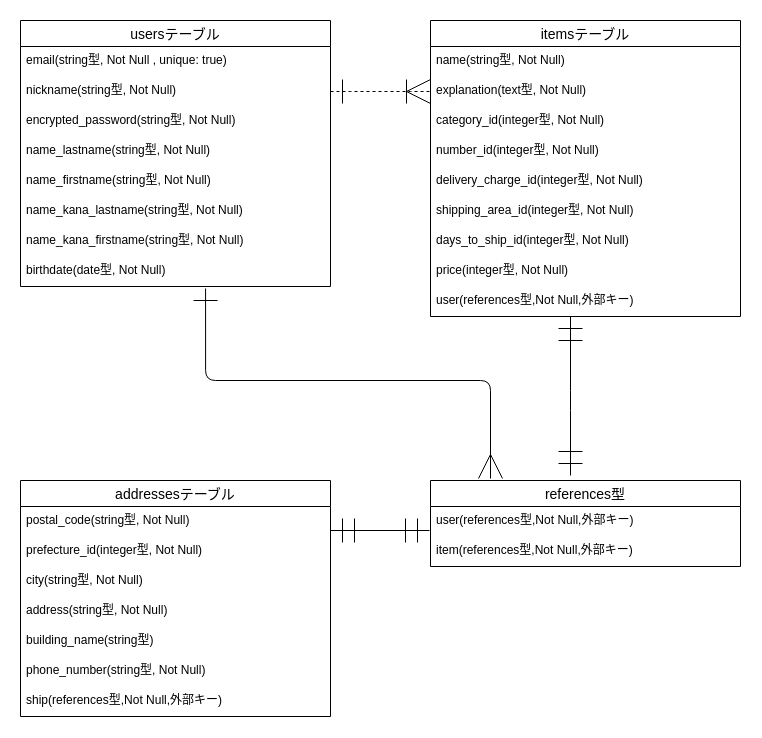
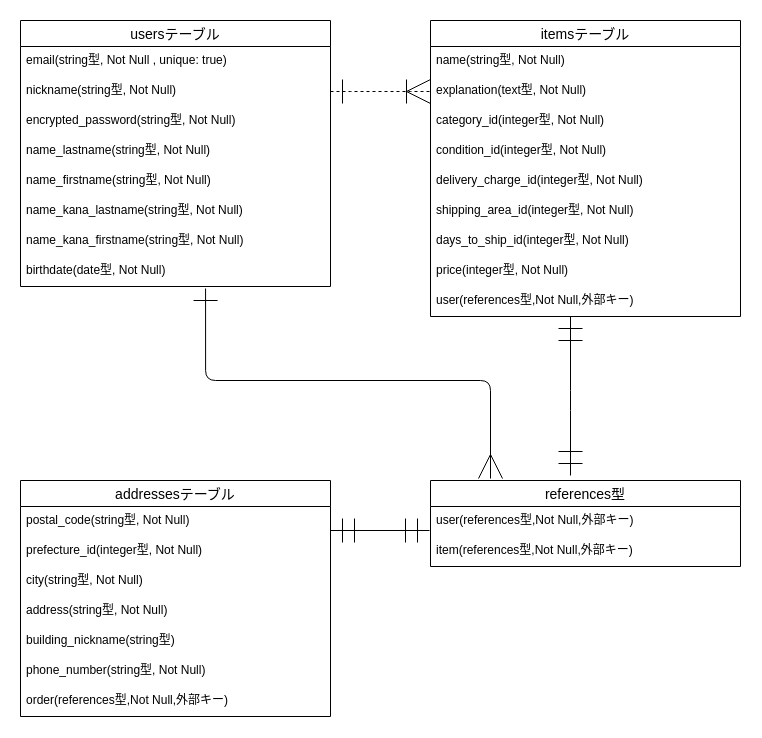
(525, 150) -> (532, 150)
(96, 640) -> (108, 640)
(134, 700) -> (139, 700)
